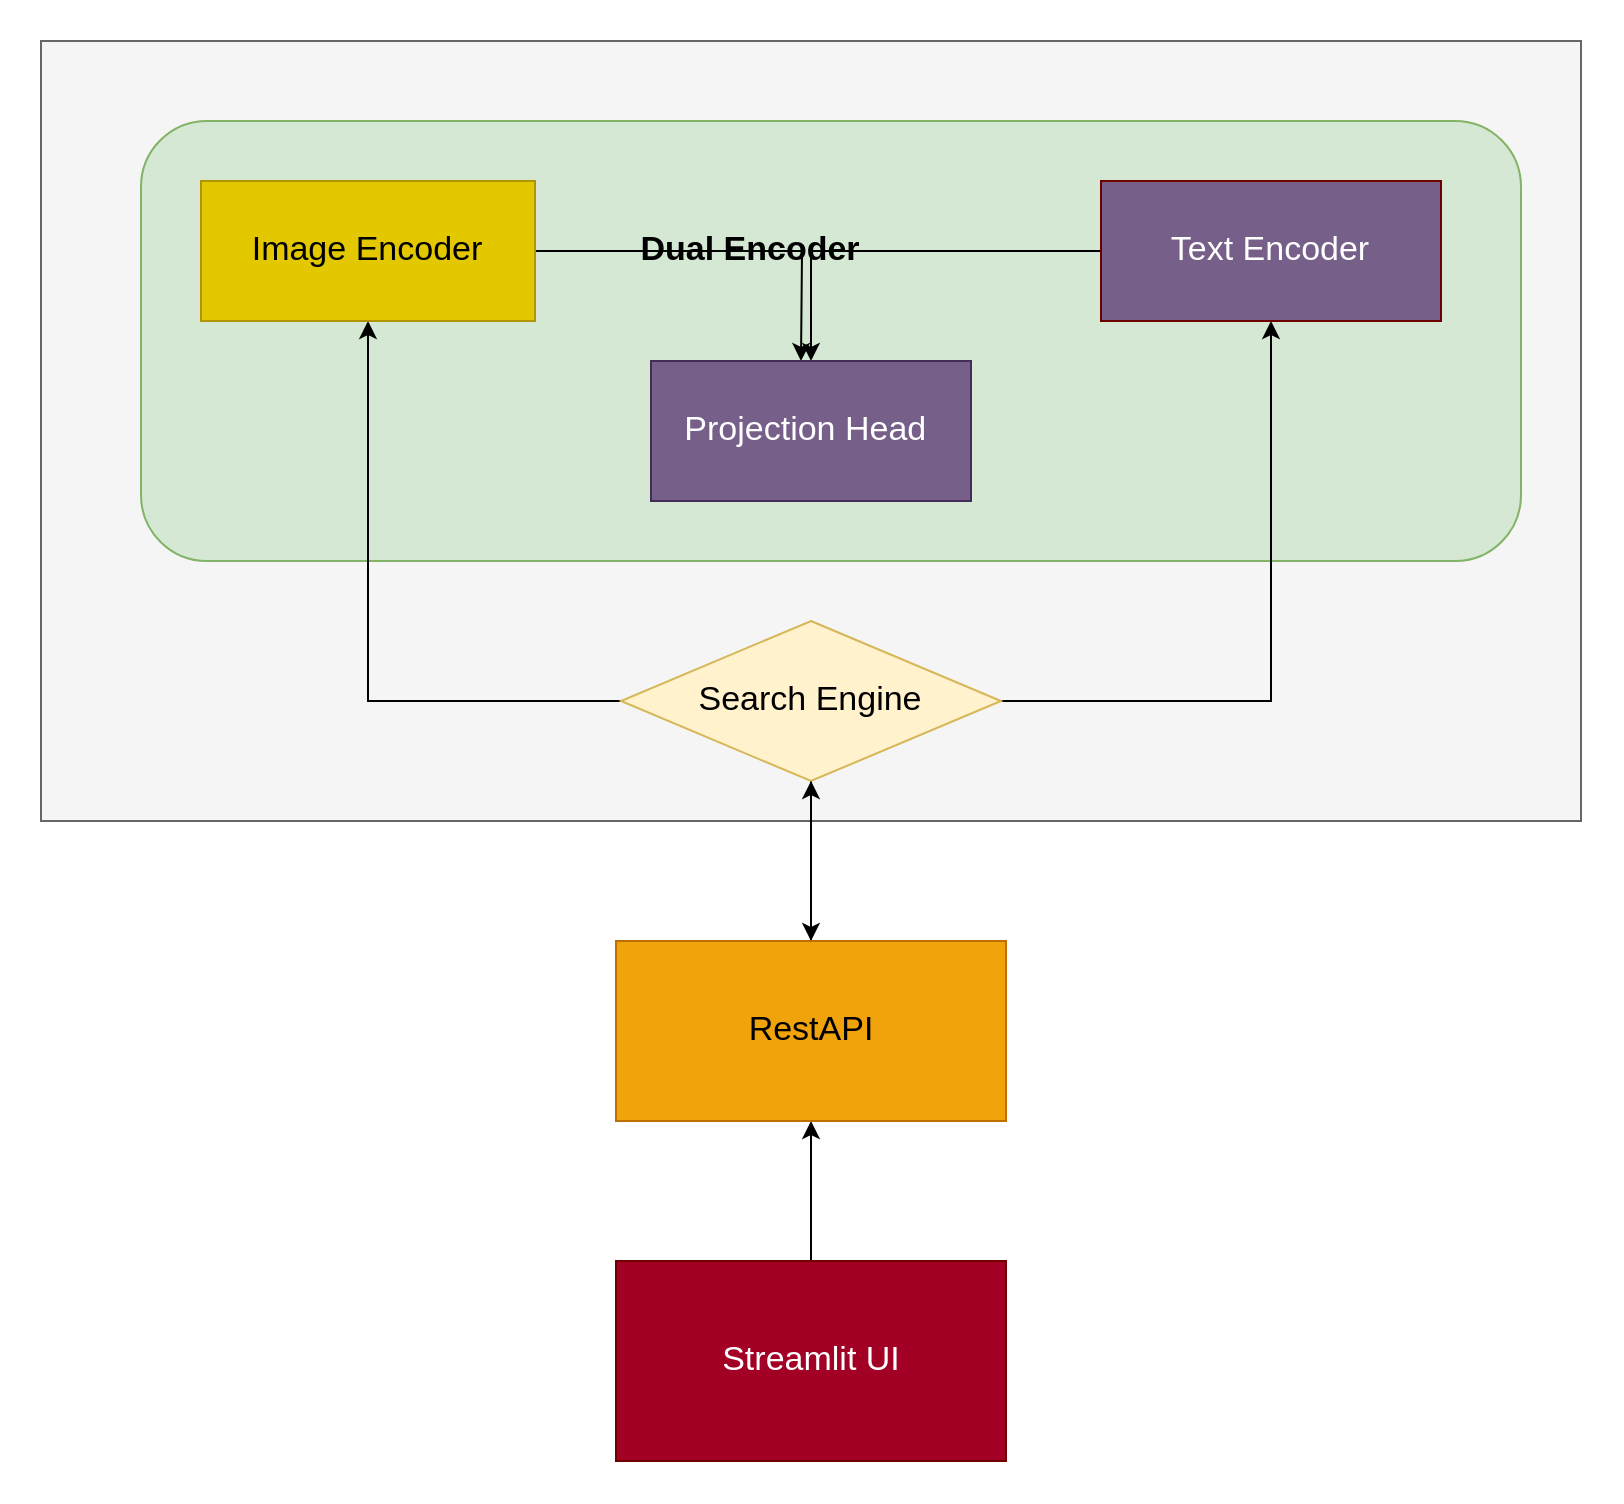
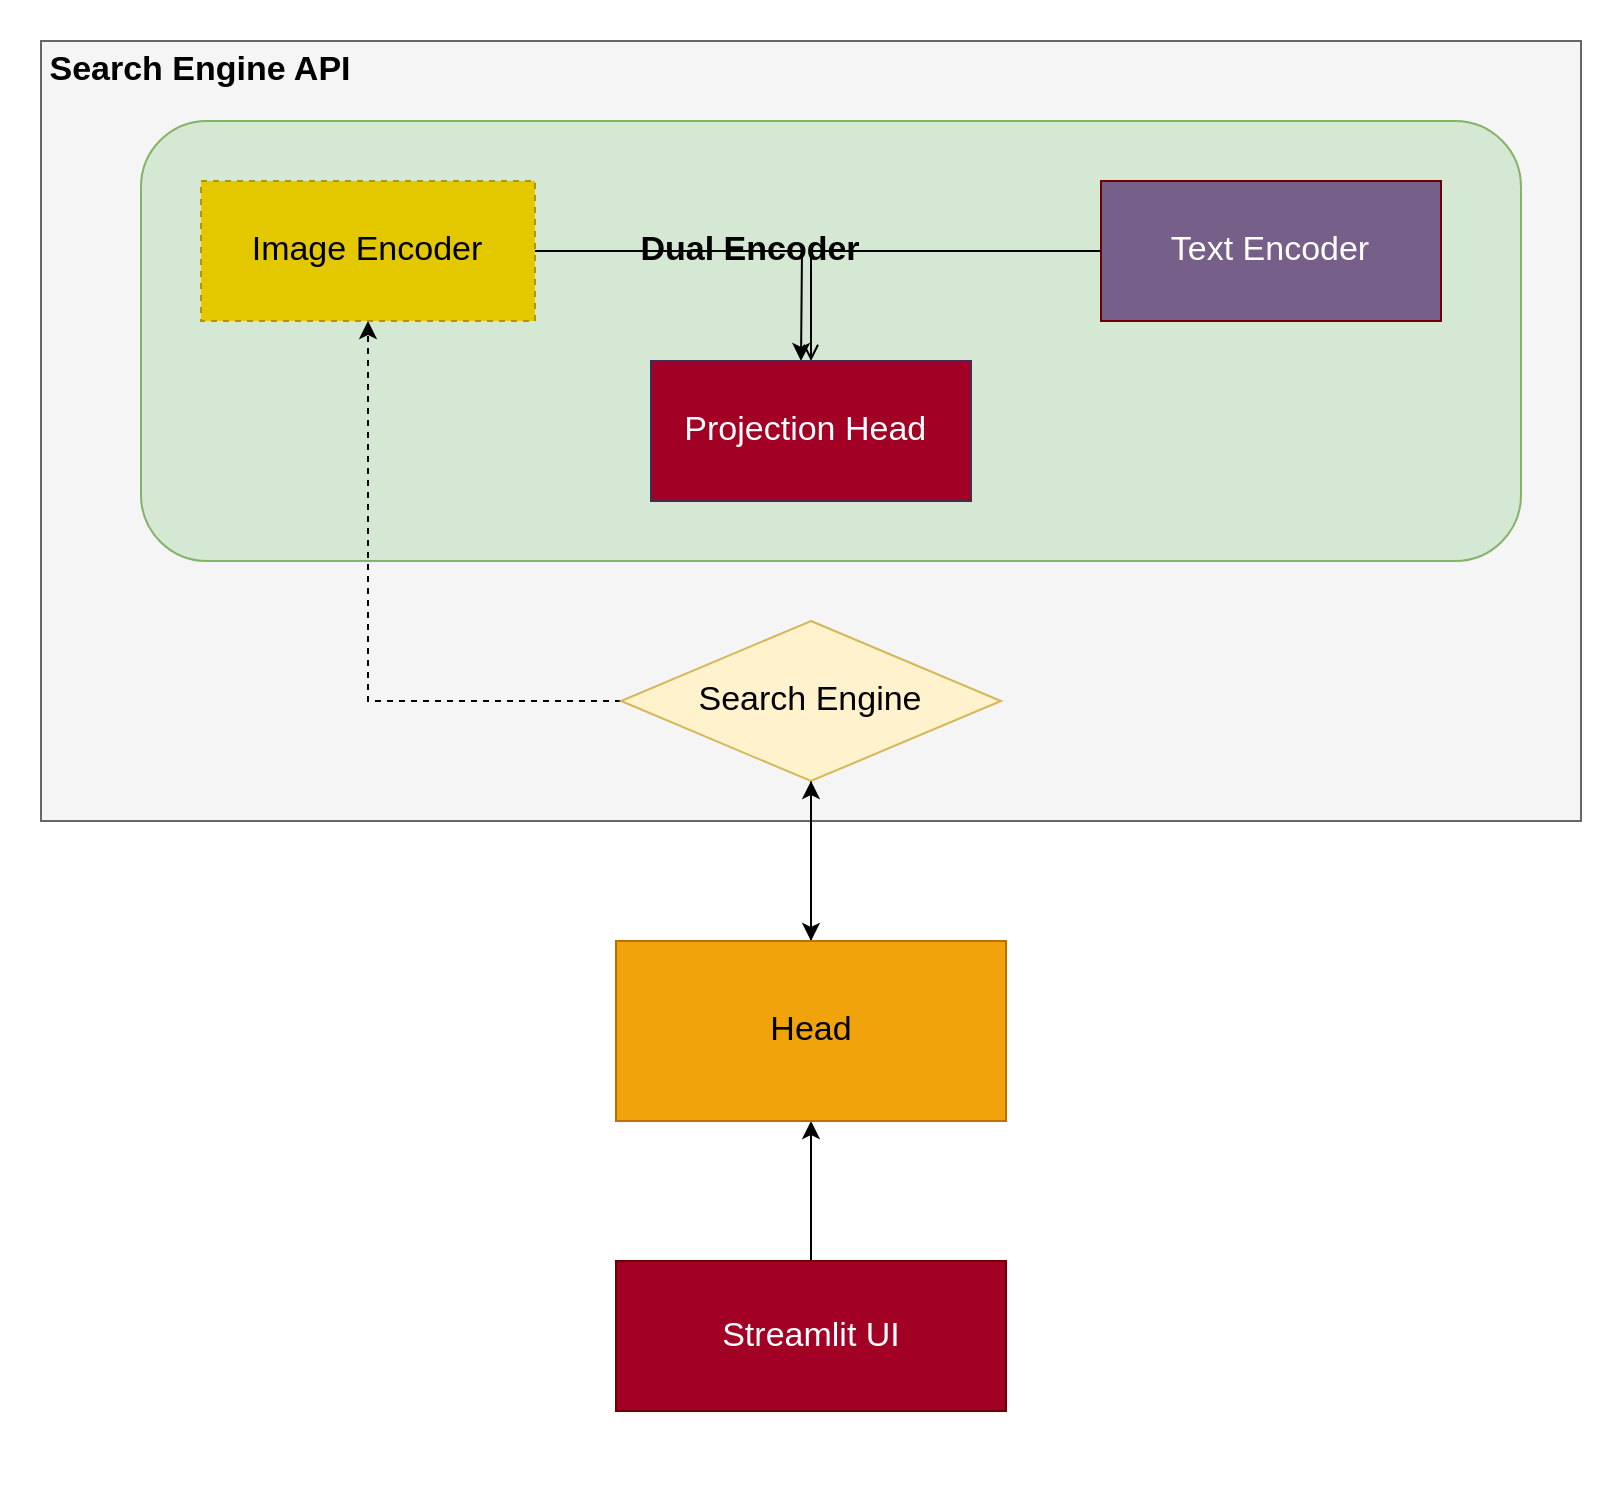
none -> (201, 71)
(368, 251) -> (368, 251)
(811, 346) -> (811, 348)
(811, 431) -> (811, 431)
(368, 642) -> (368, 642)
(1271, 653) -> none
(812, 1031) -> (812, 1031)
(811, 1361) -> (811, 1336)
